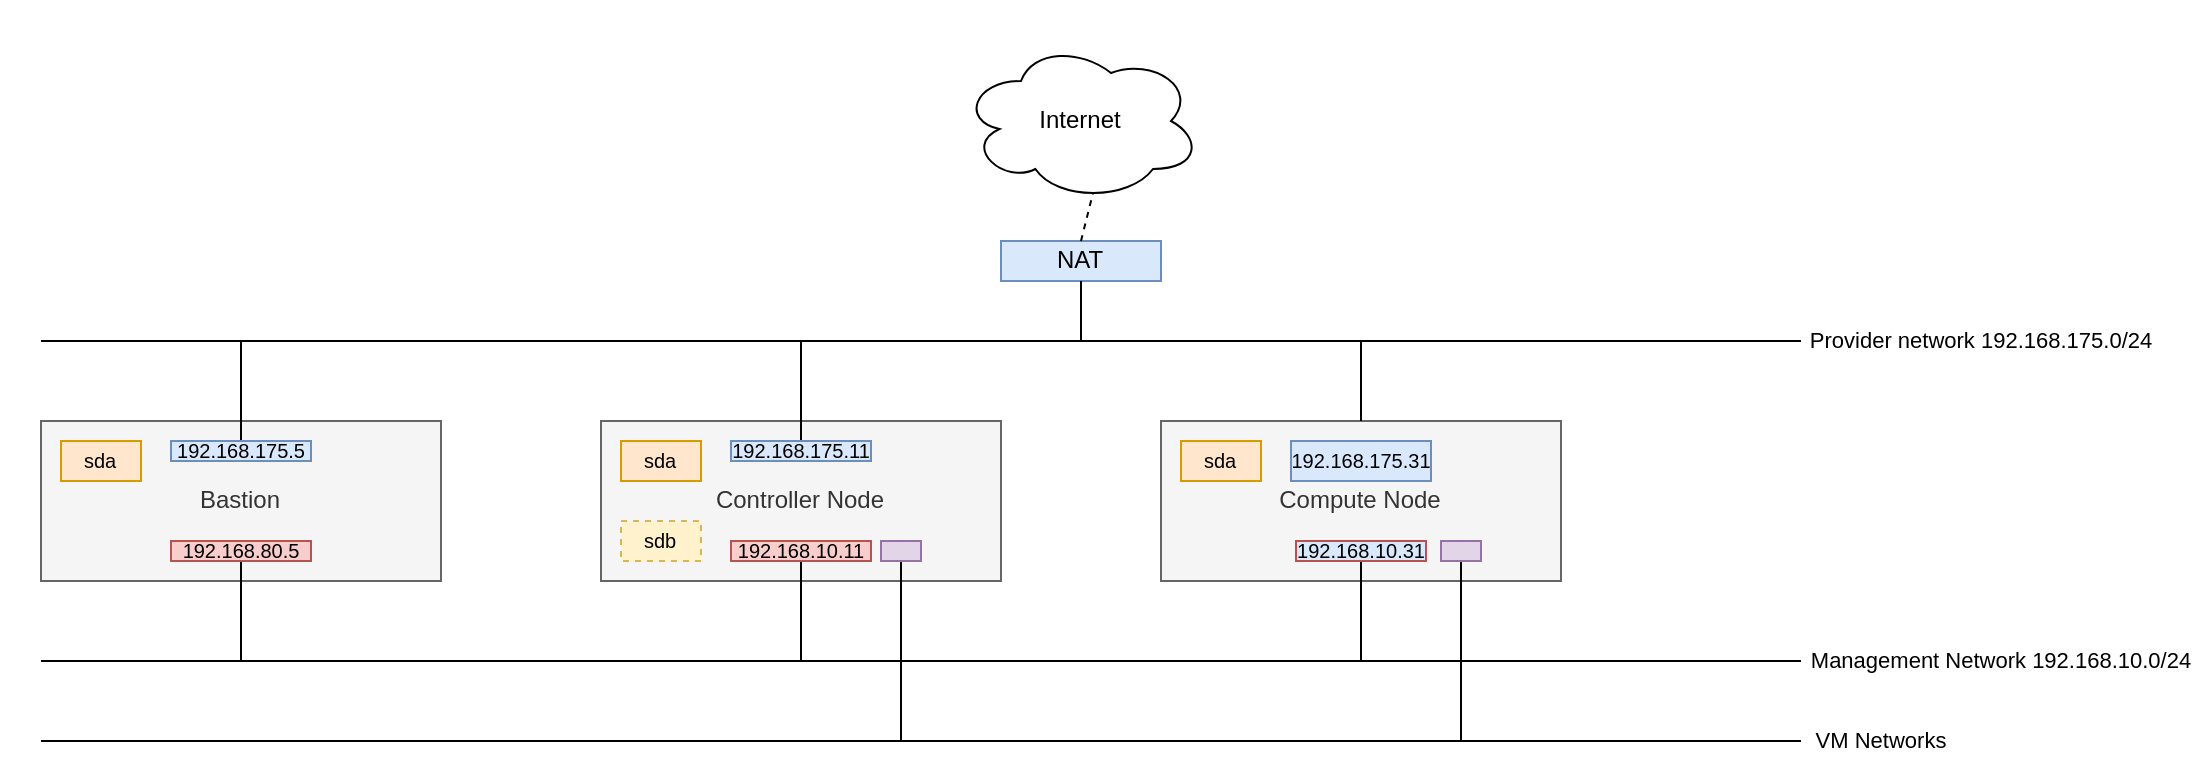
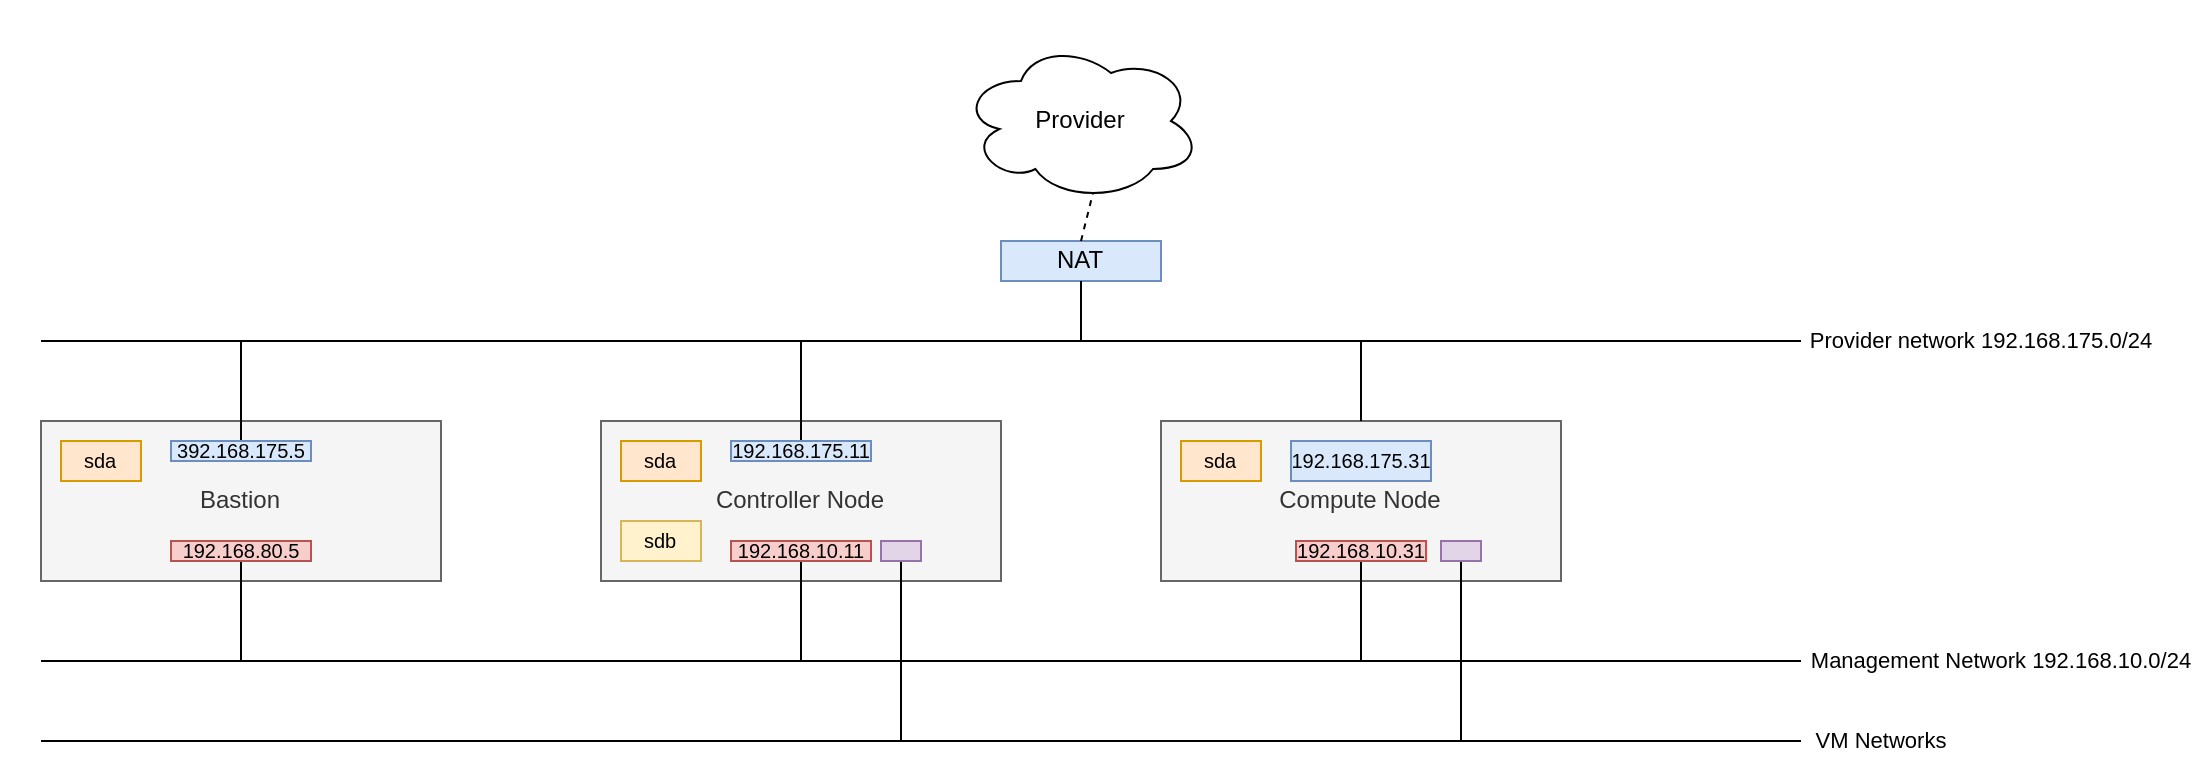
(1081, 121) -> (1081, 121)
(242, 451) -> (242, 451)
(661, 541) -> (661, 541)
(1361, 551) -> (1361, 551)
